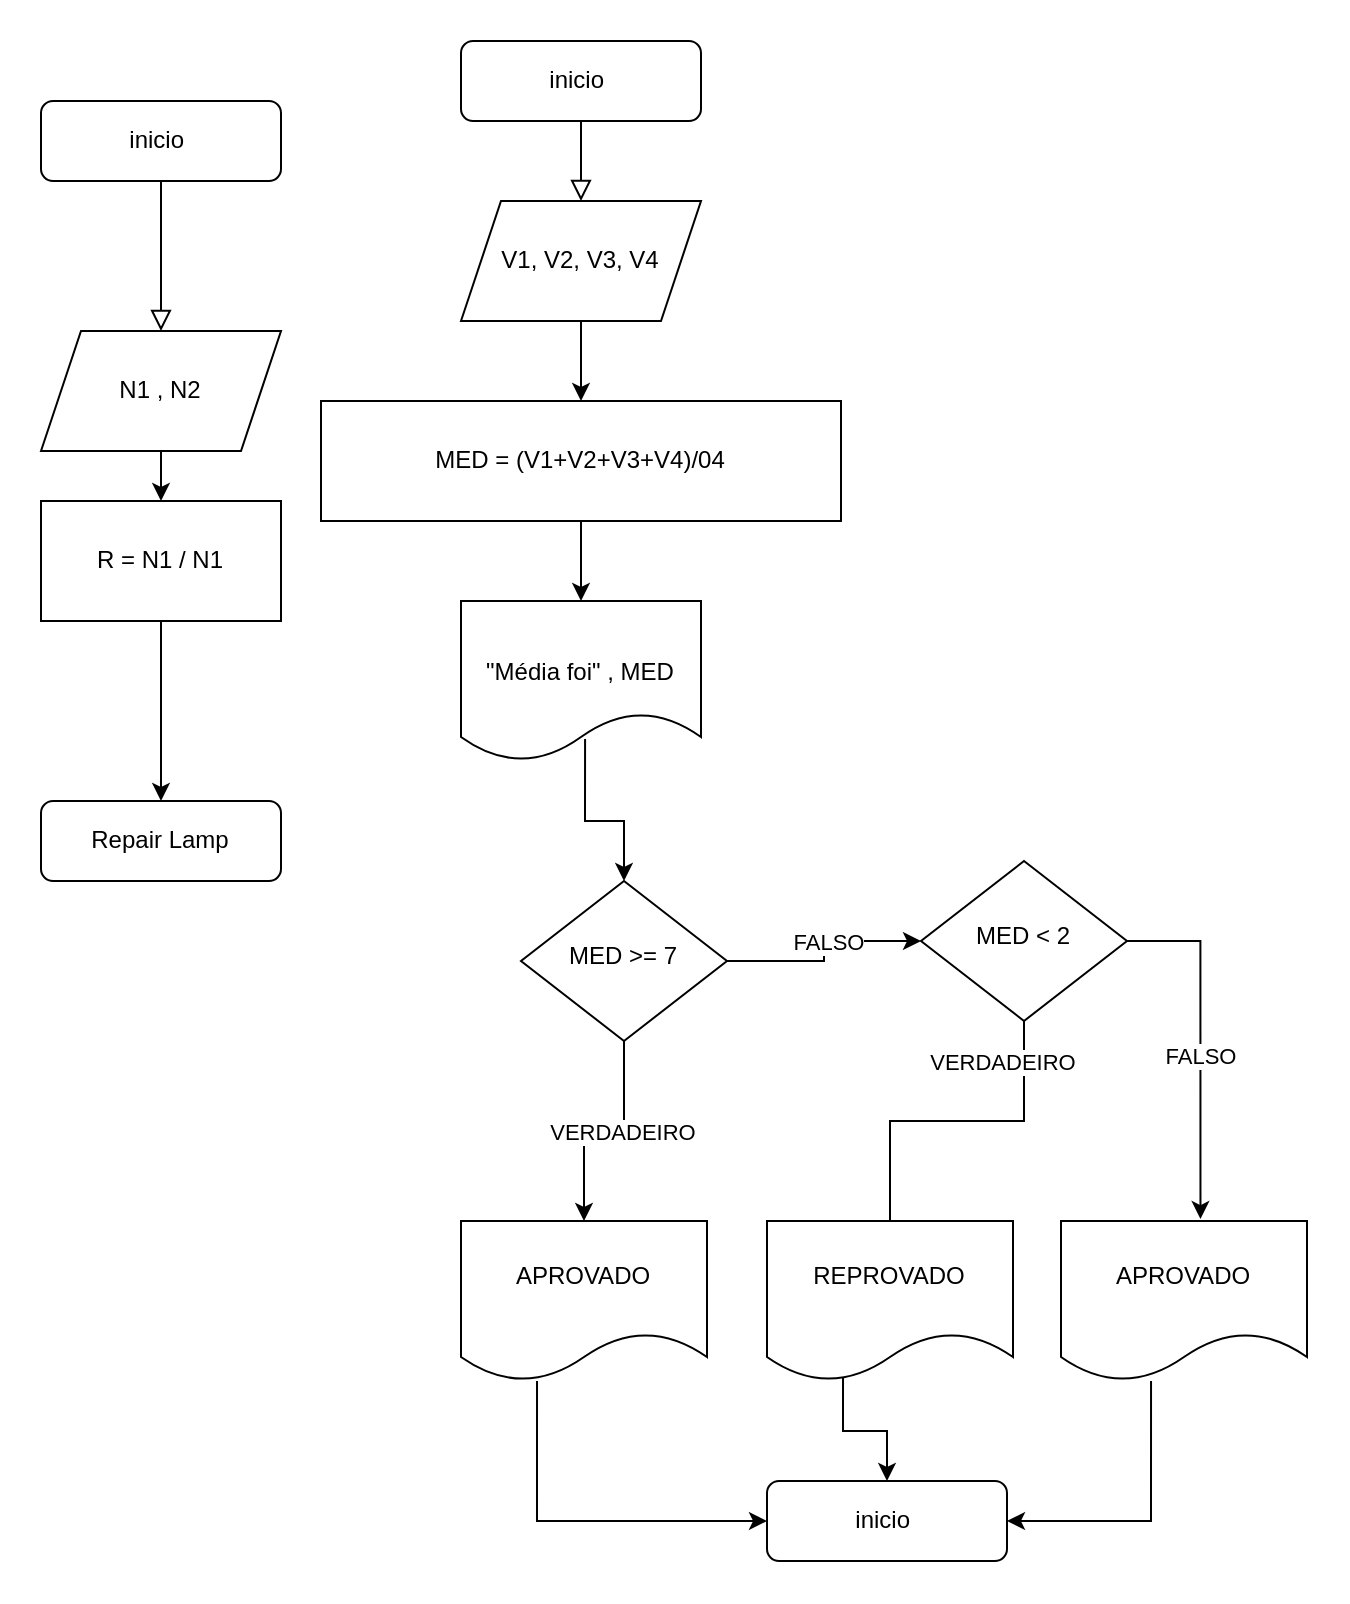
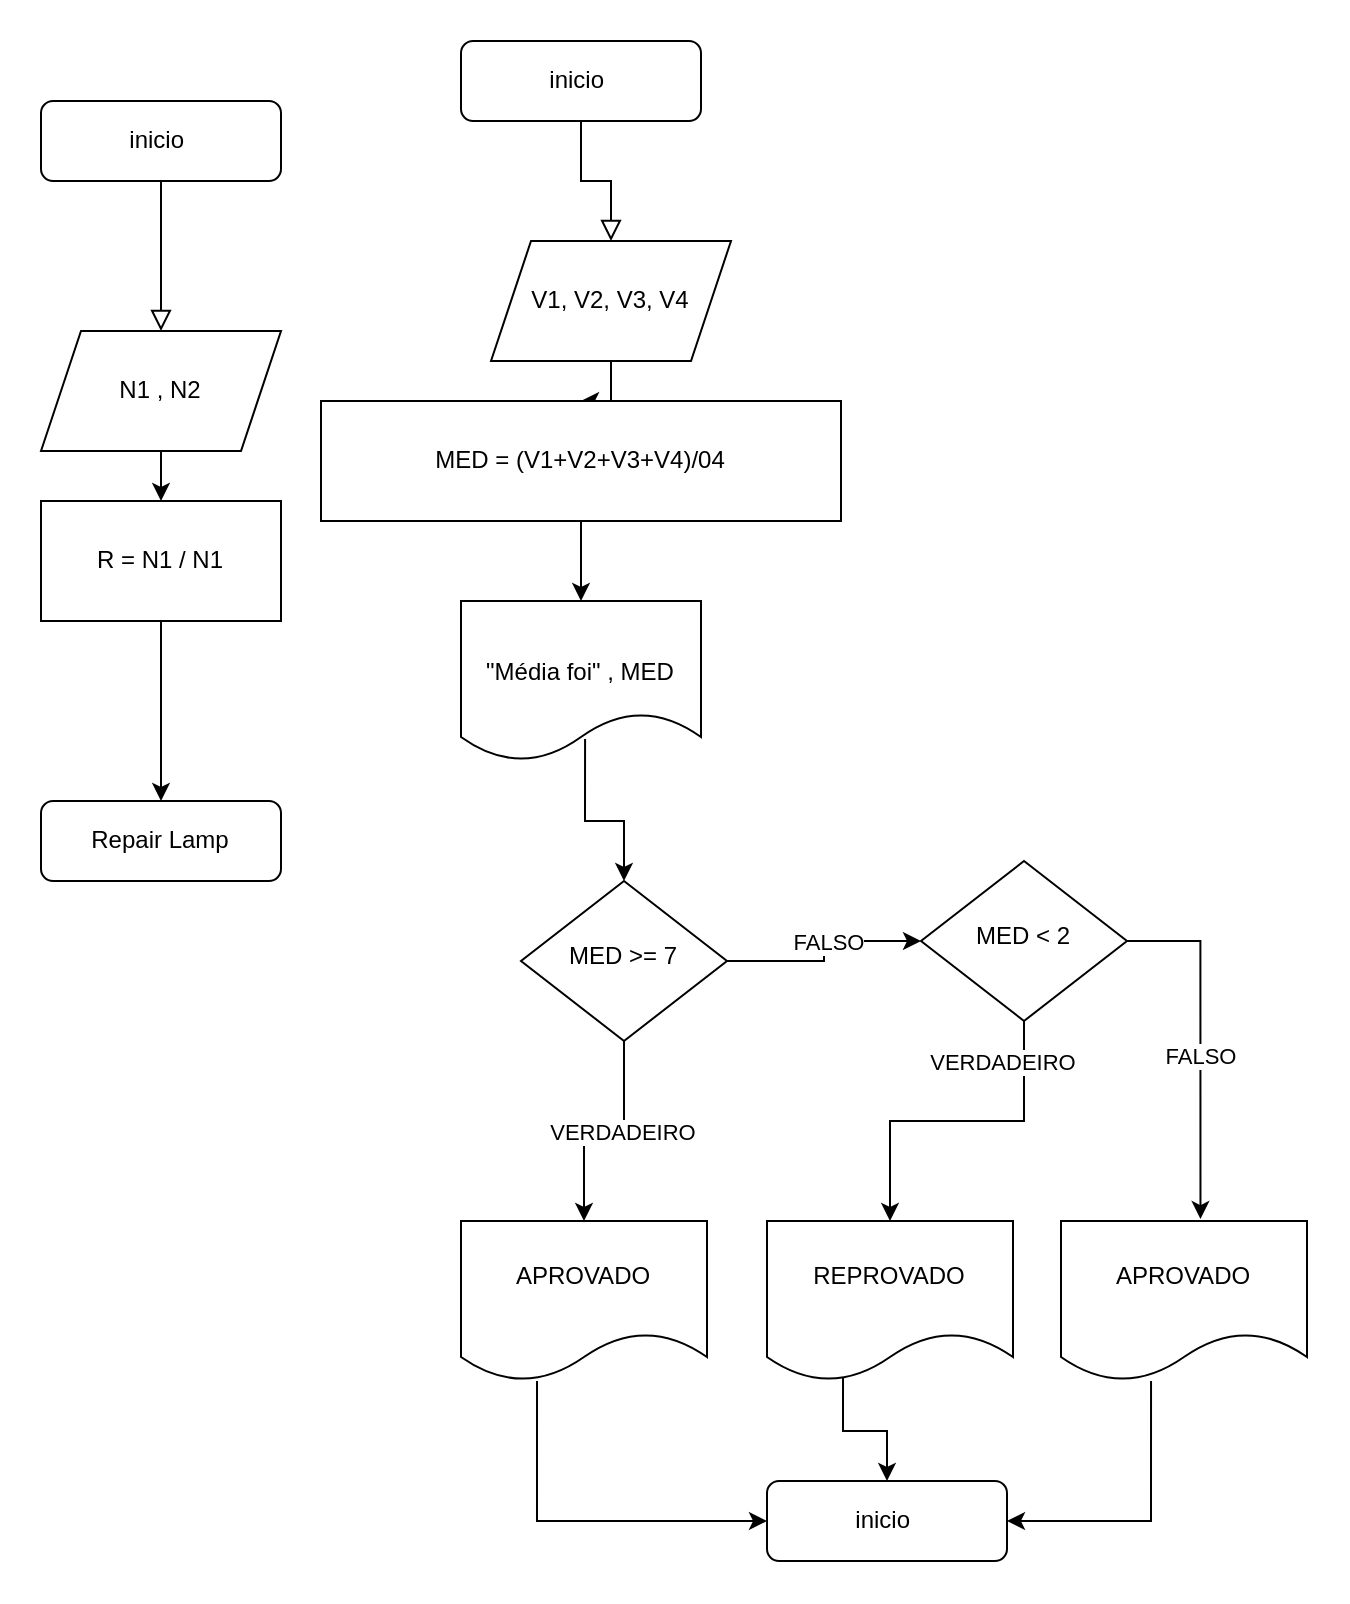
(581, 261) -> (611, 301)
(890, 1211) -> (890, 1206)
